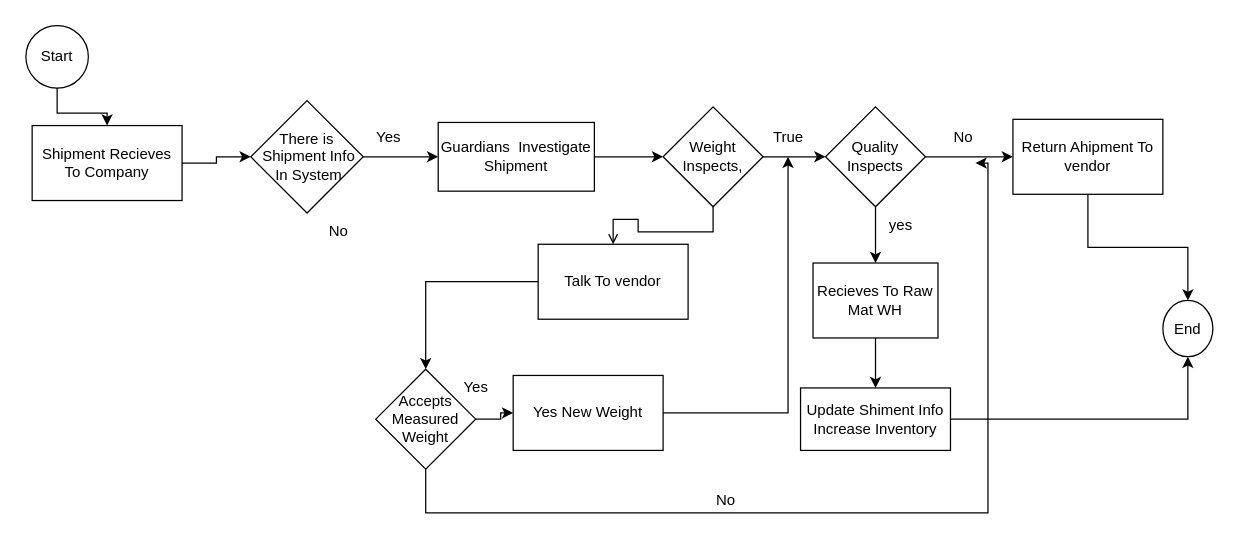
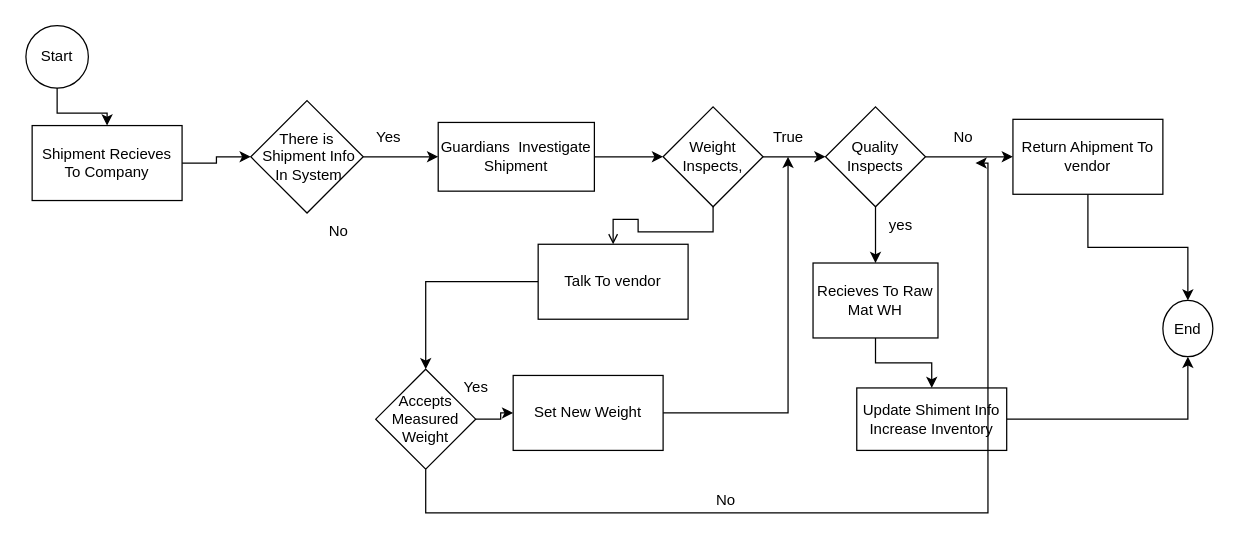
(588, 413) -> (588, 413)
(876, 419) -> (932, 419)
